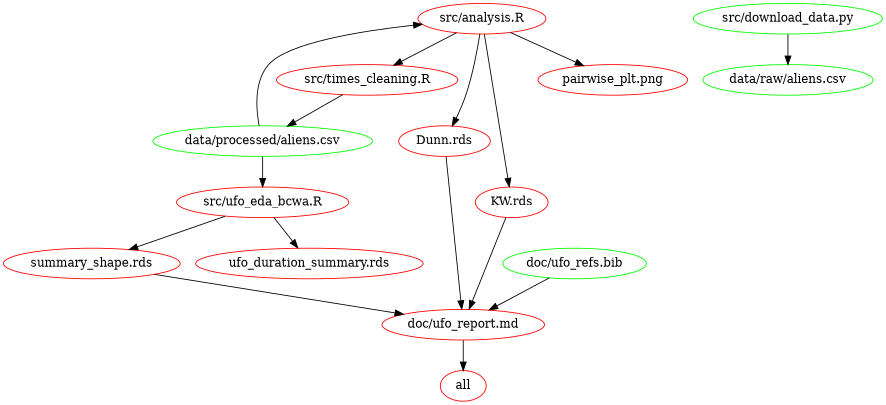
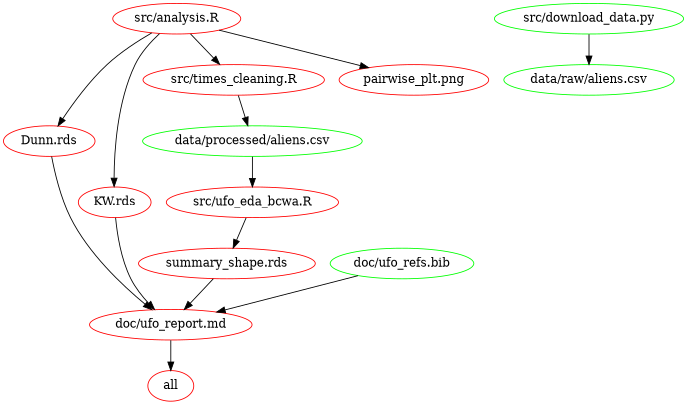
(307, 45) -> none
(309, 264) -> none
